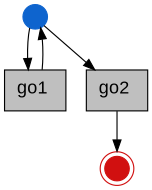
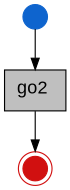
(35, 90) -> none
